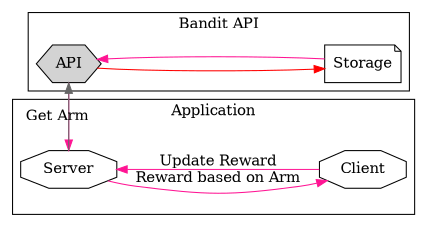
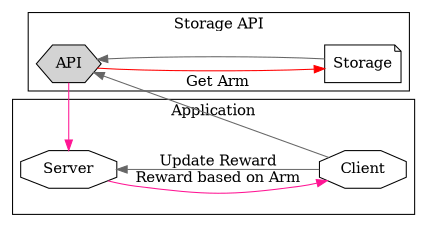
(219, 25) -> (219, 25)
(216, 57) -> (216, 57)
(69, 122) -> (216, 117)
(223, 169) -> (223, 169)
